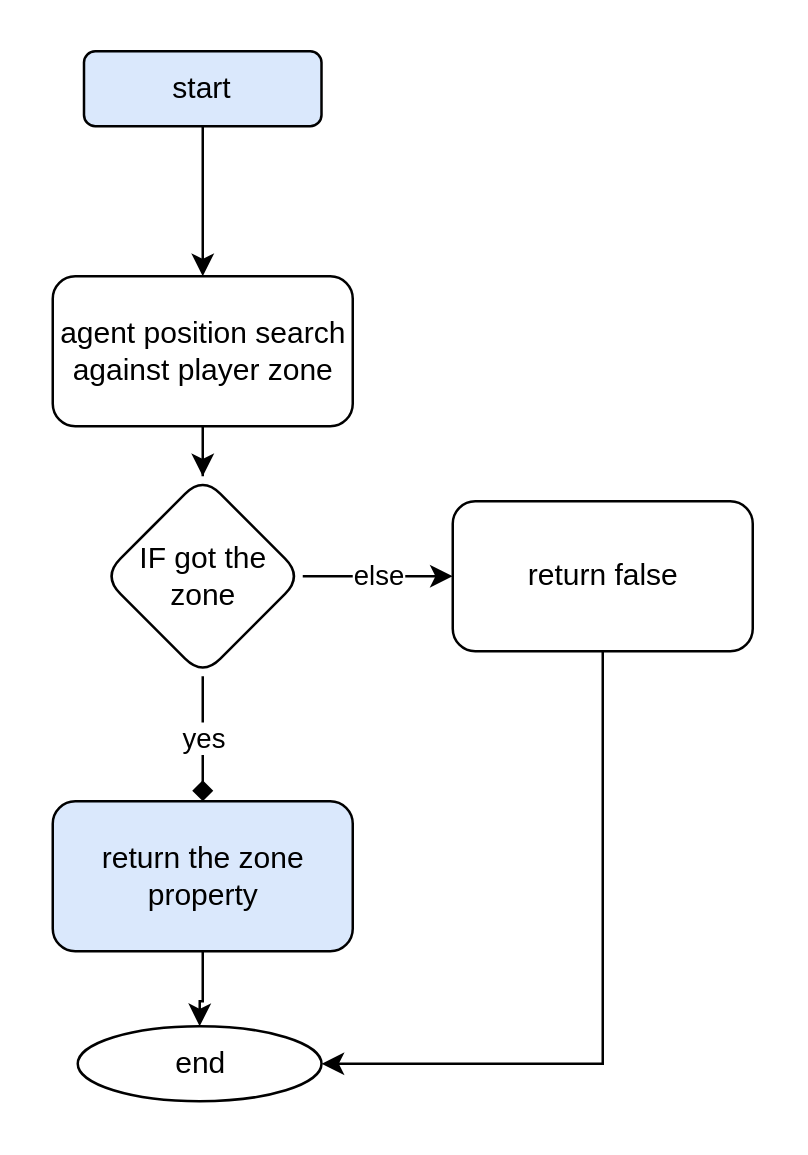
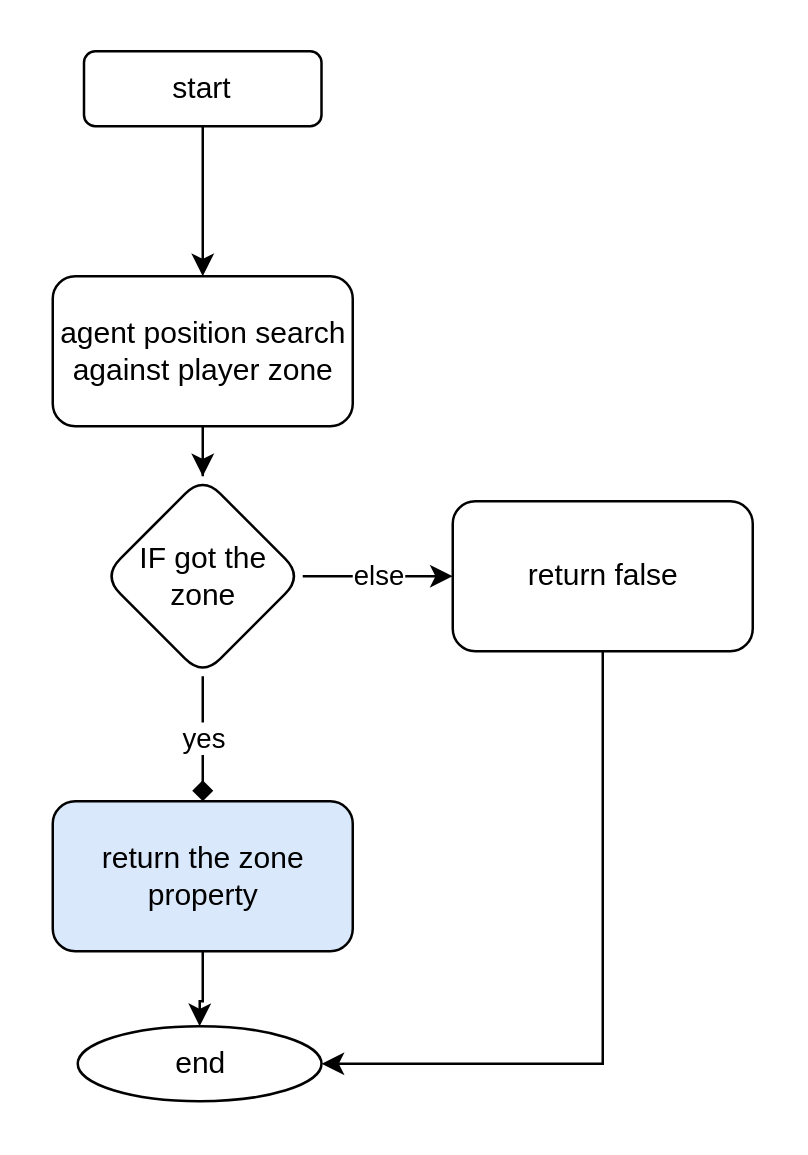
(203, 89) -> (203, 89)
